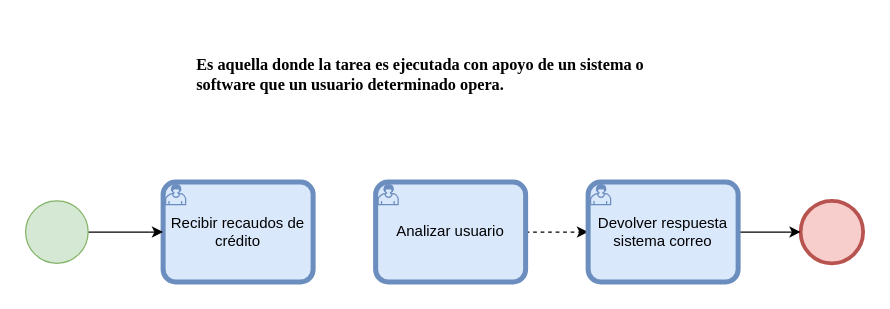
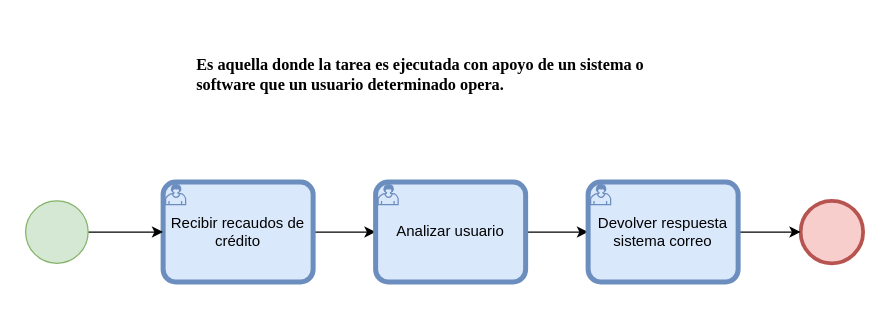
none -> (340, 232)
(553, 232) -> (553, 232)
